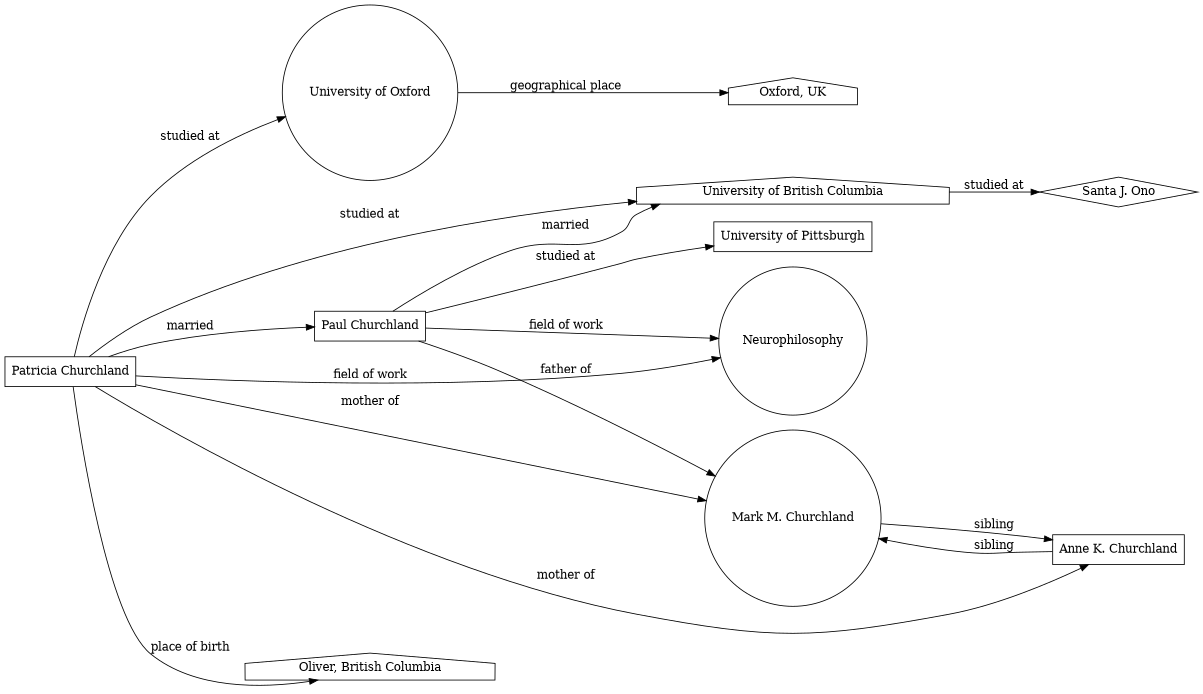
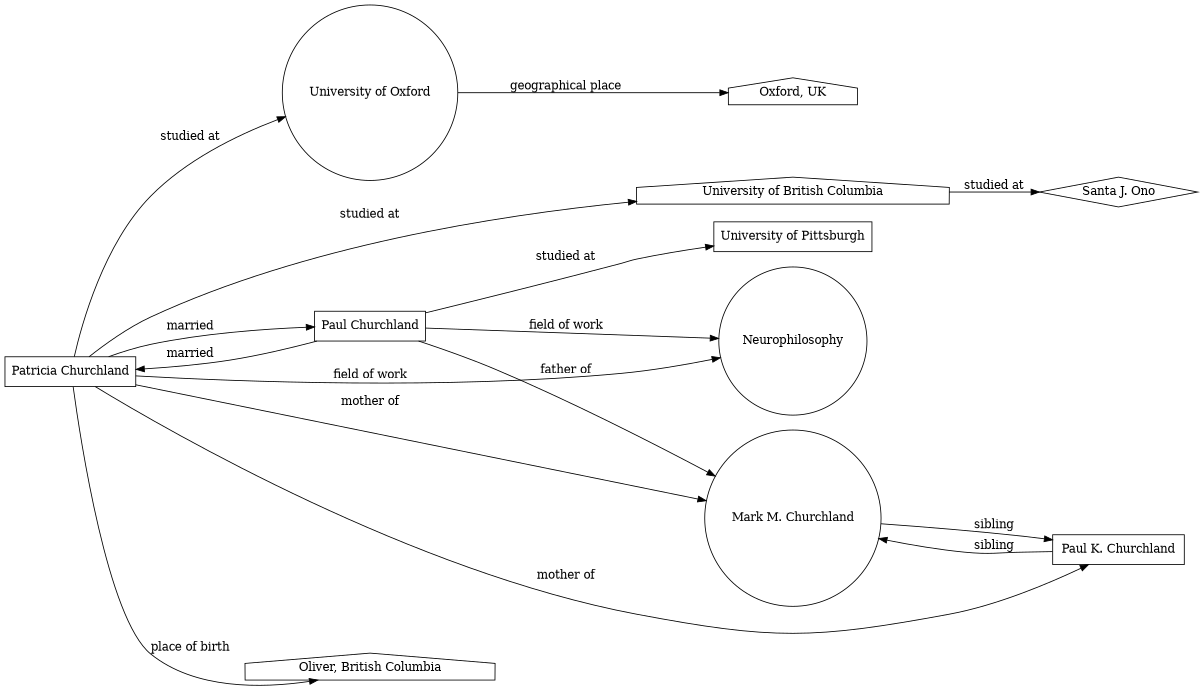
(521, 248) -> (231, 360)
(1118, 550) -> (1118, 550)
